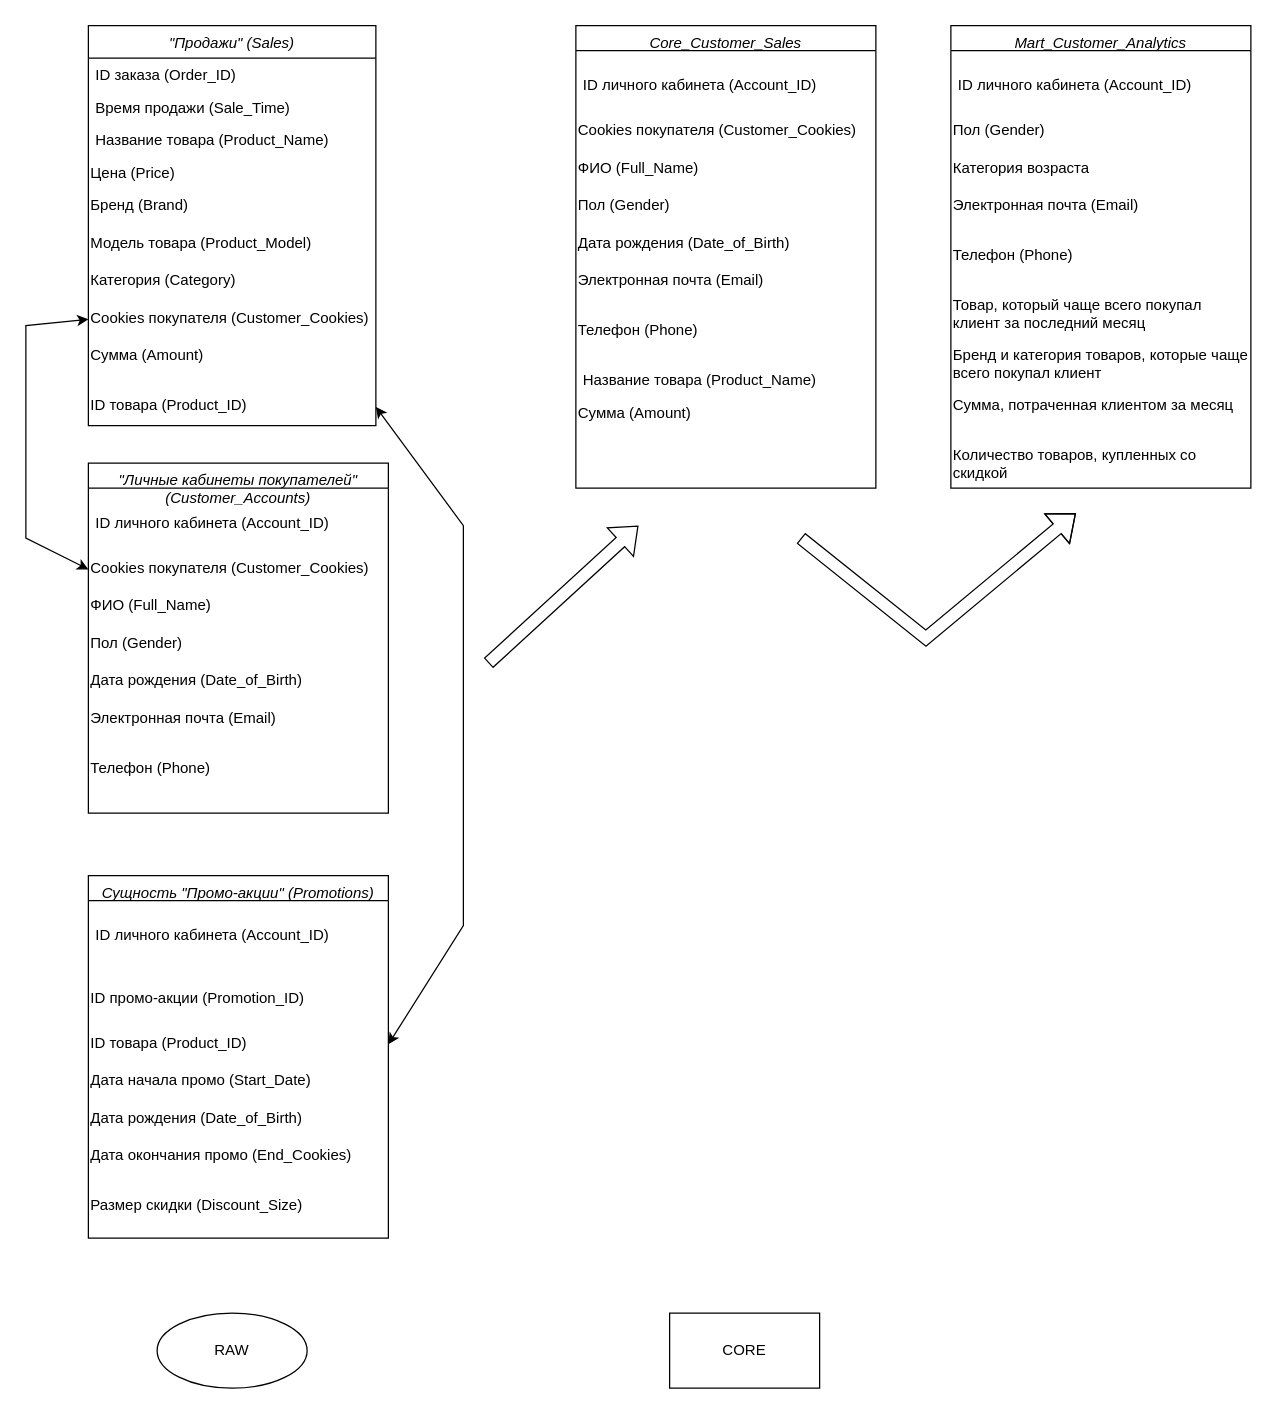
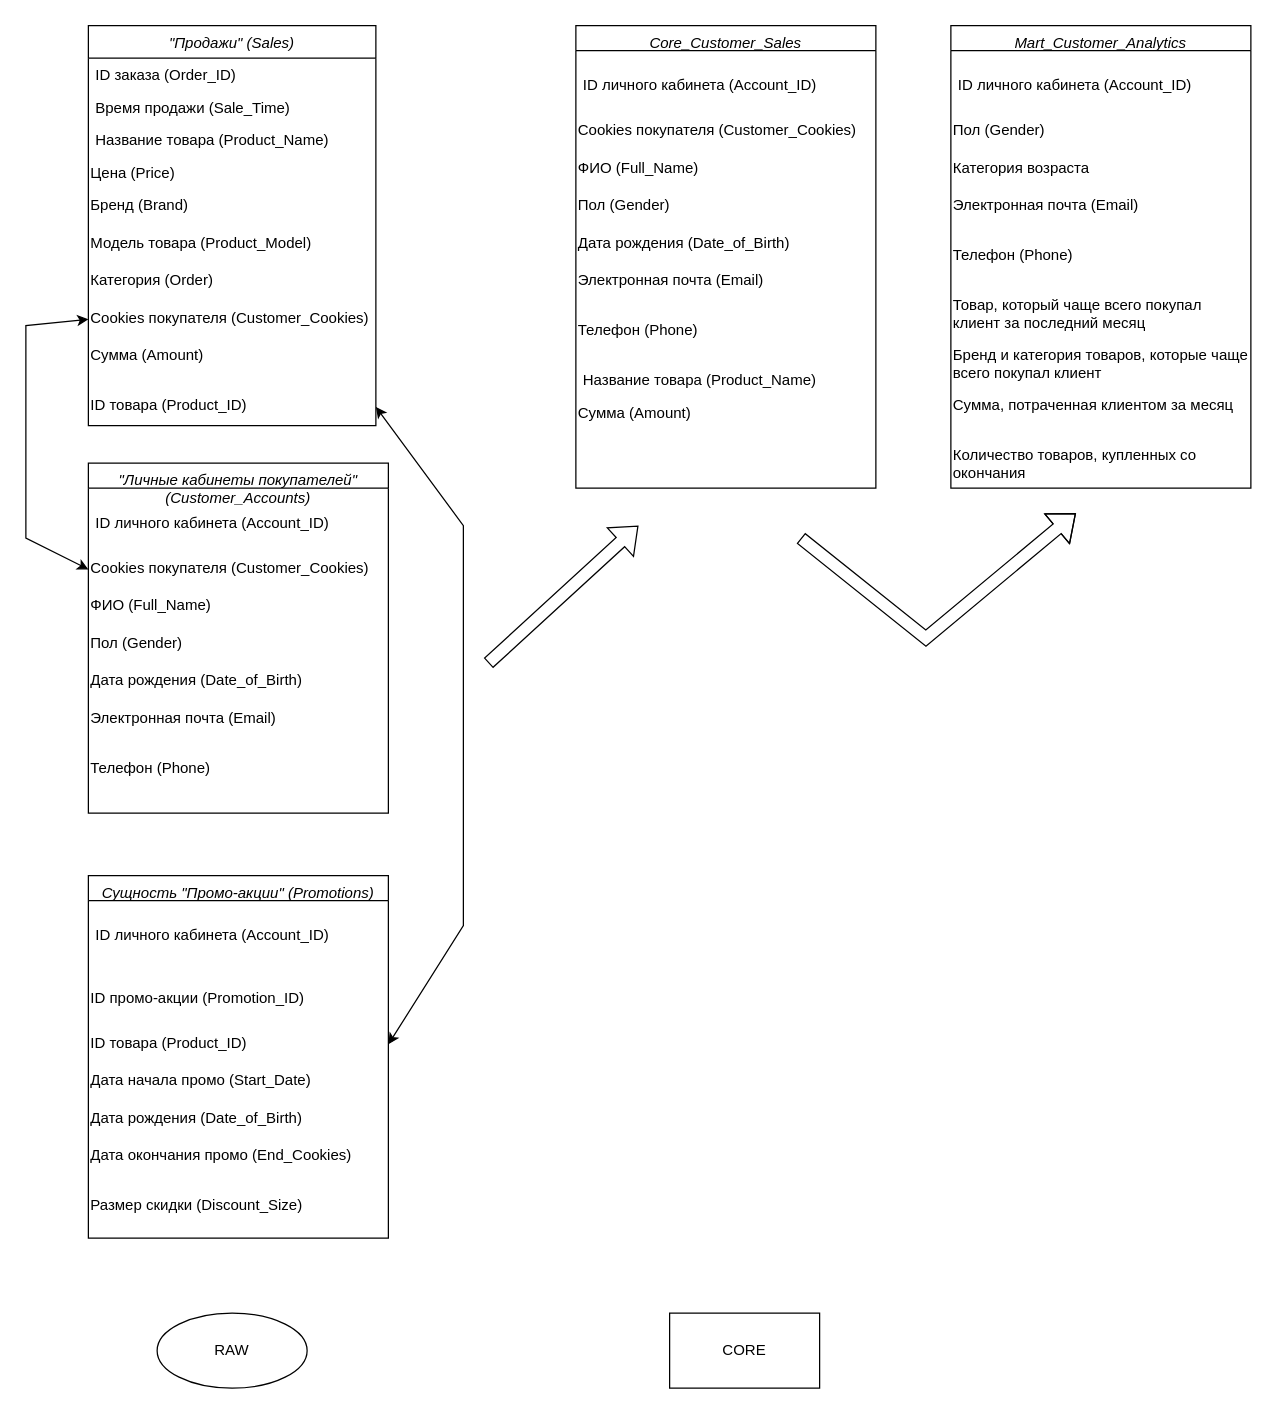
(173, 281) -> (160, 281)
(1102, 465) -> (1102, 465)
